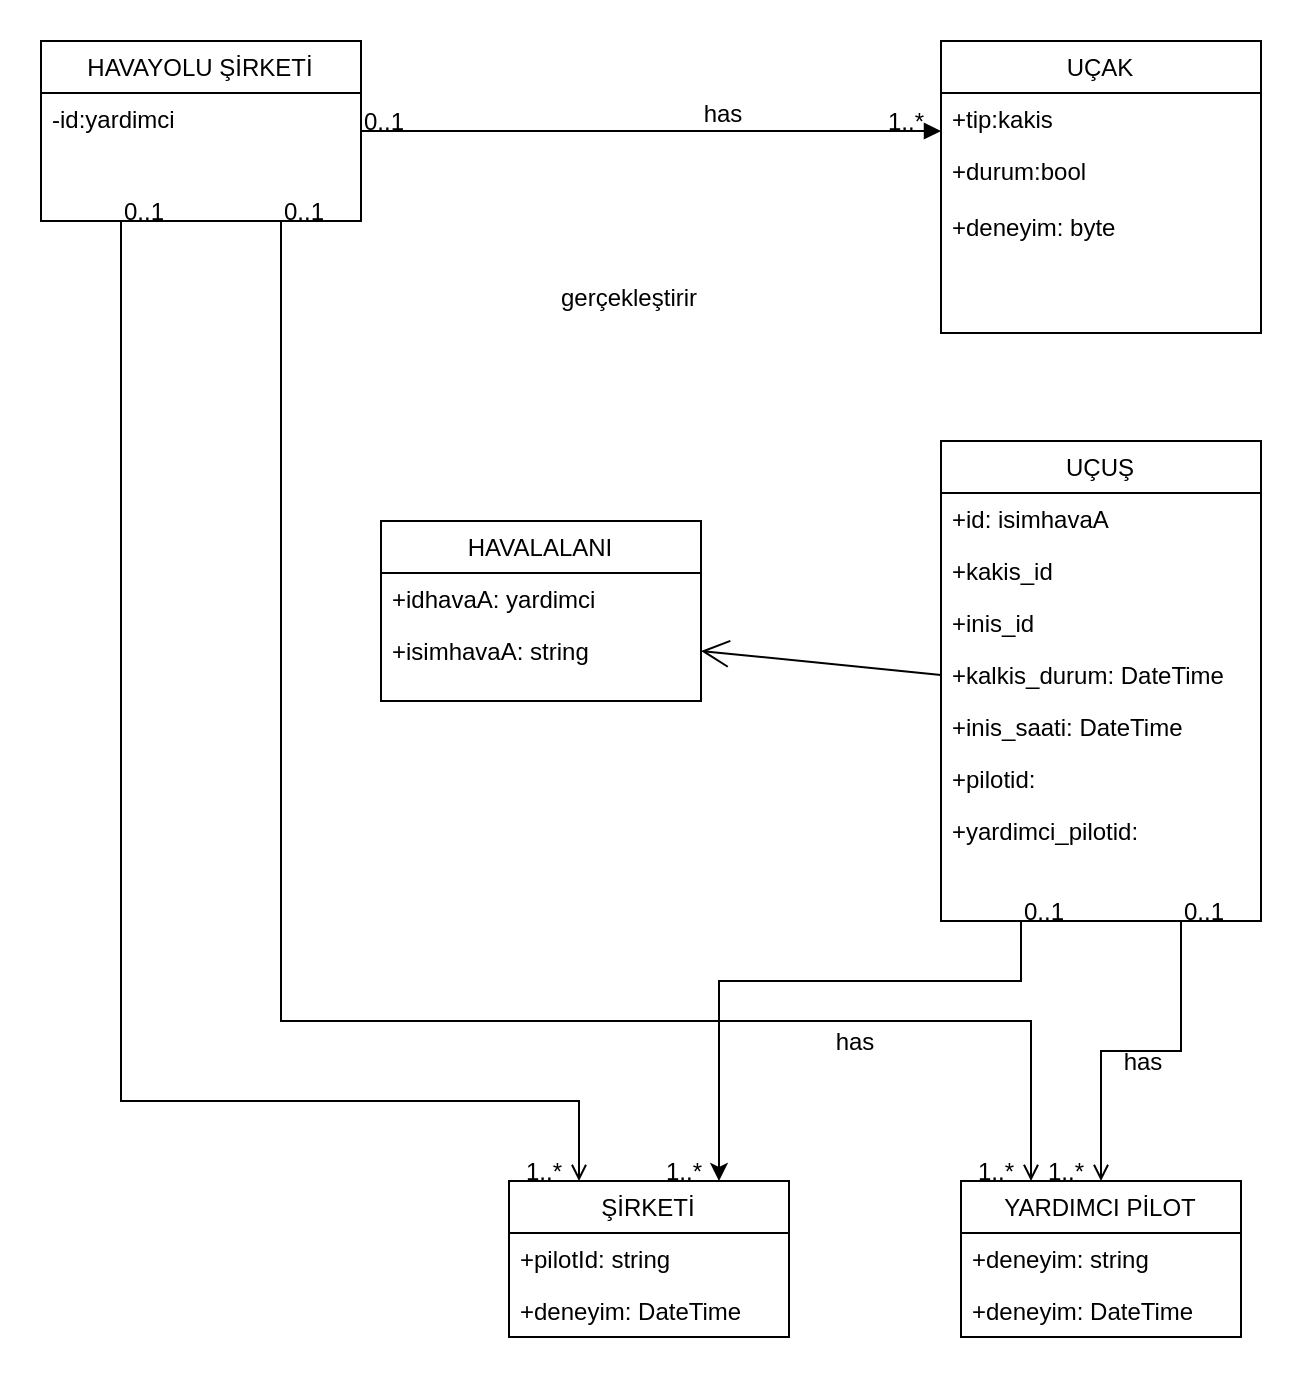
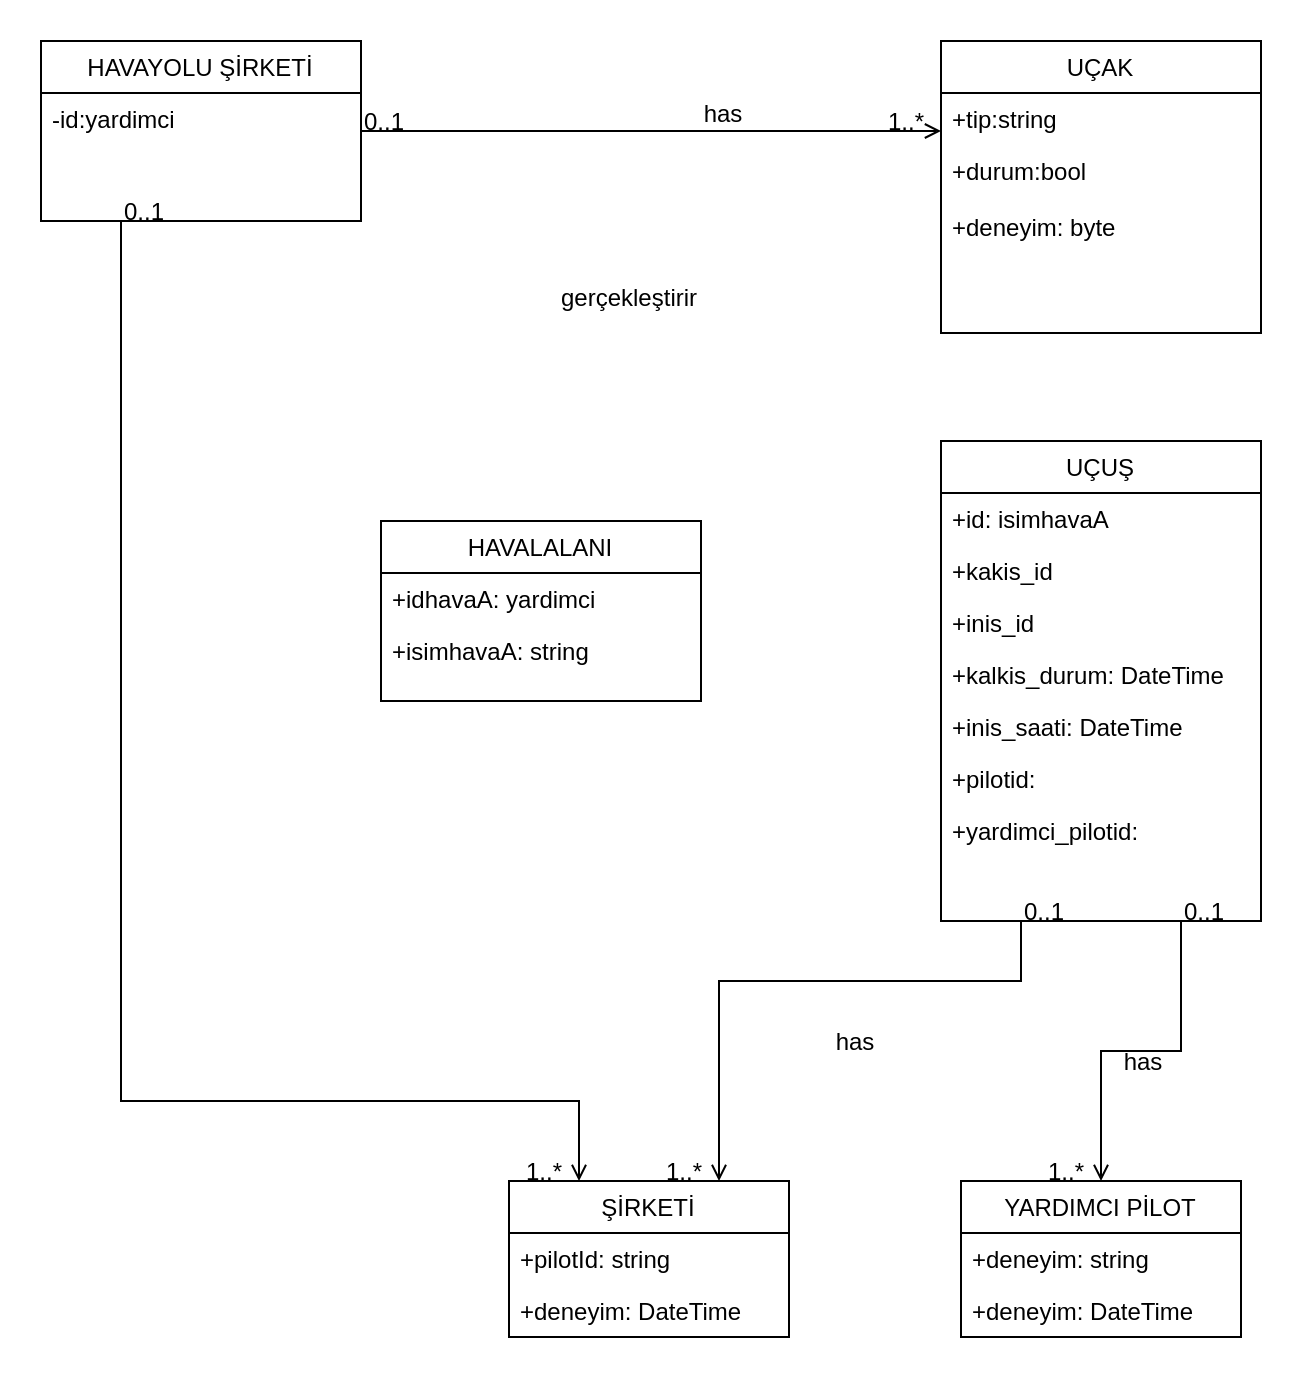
(1010, 120) -> (1017, 120)
(923, 131) -> (928, 131)
(822, 663) -> none
(335, 1021) -> none
(719, 1166) -> (719, 1168)
